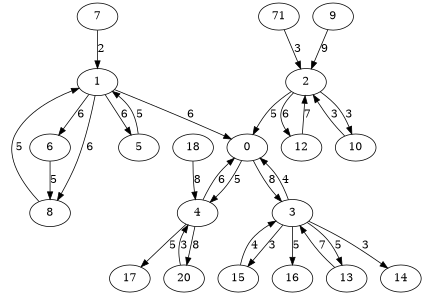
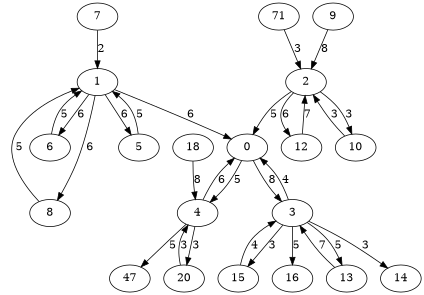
(325, 49) -> (325, 49)
(50, 177) -> (59, 112)
(196, 246) -> (196, 246)
(130, 279) -> (130, 279)
